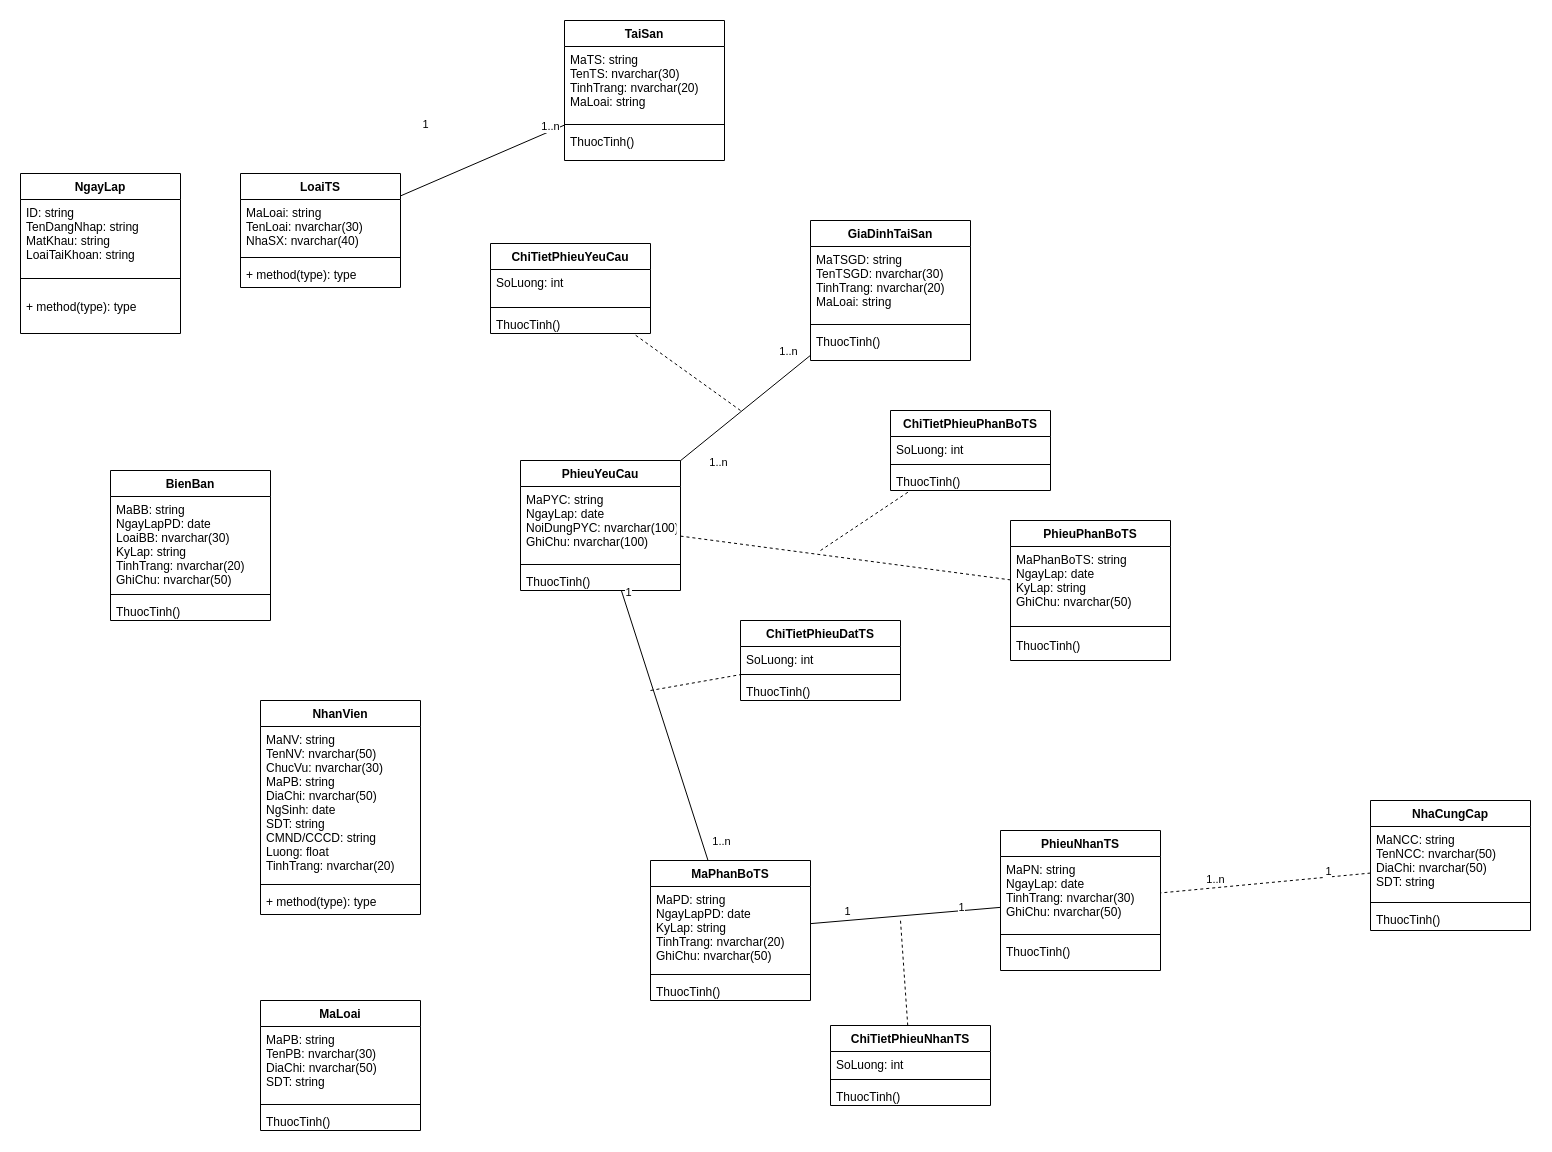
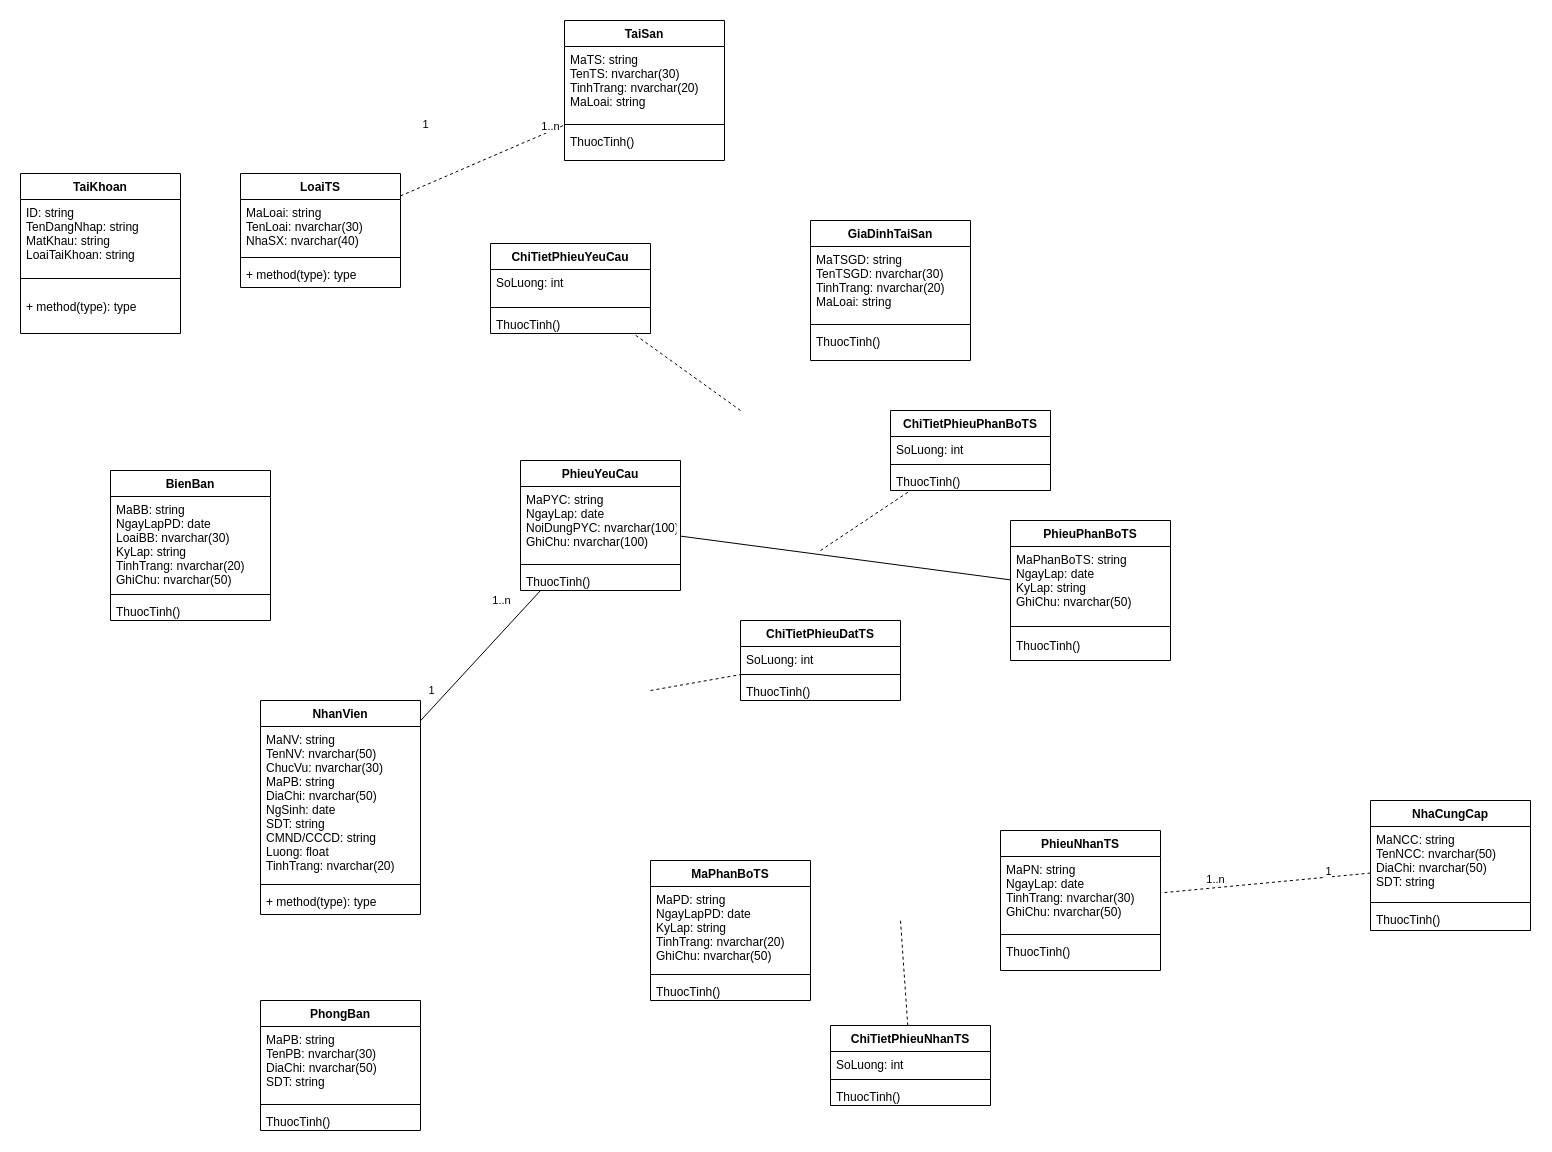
(472, 165) -> (472, 165)
(100, 187) -> (100, 187)
(744, 409) -> none
(845, 558) -> (845, 558)
none -> (480, 657)
(665, 726) -> none
(905, 916) -> none
(340, 1014) -> (340, 1014)
